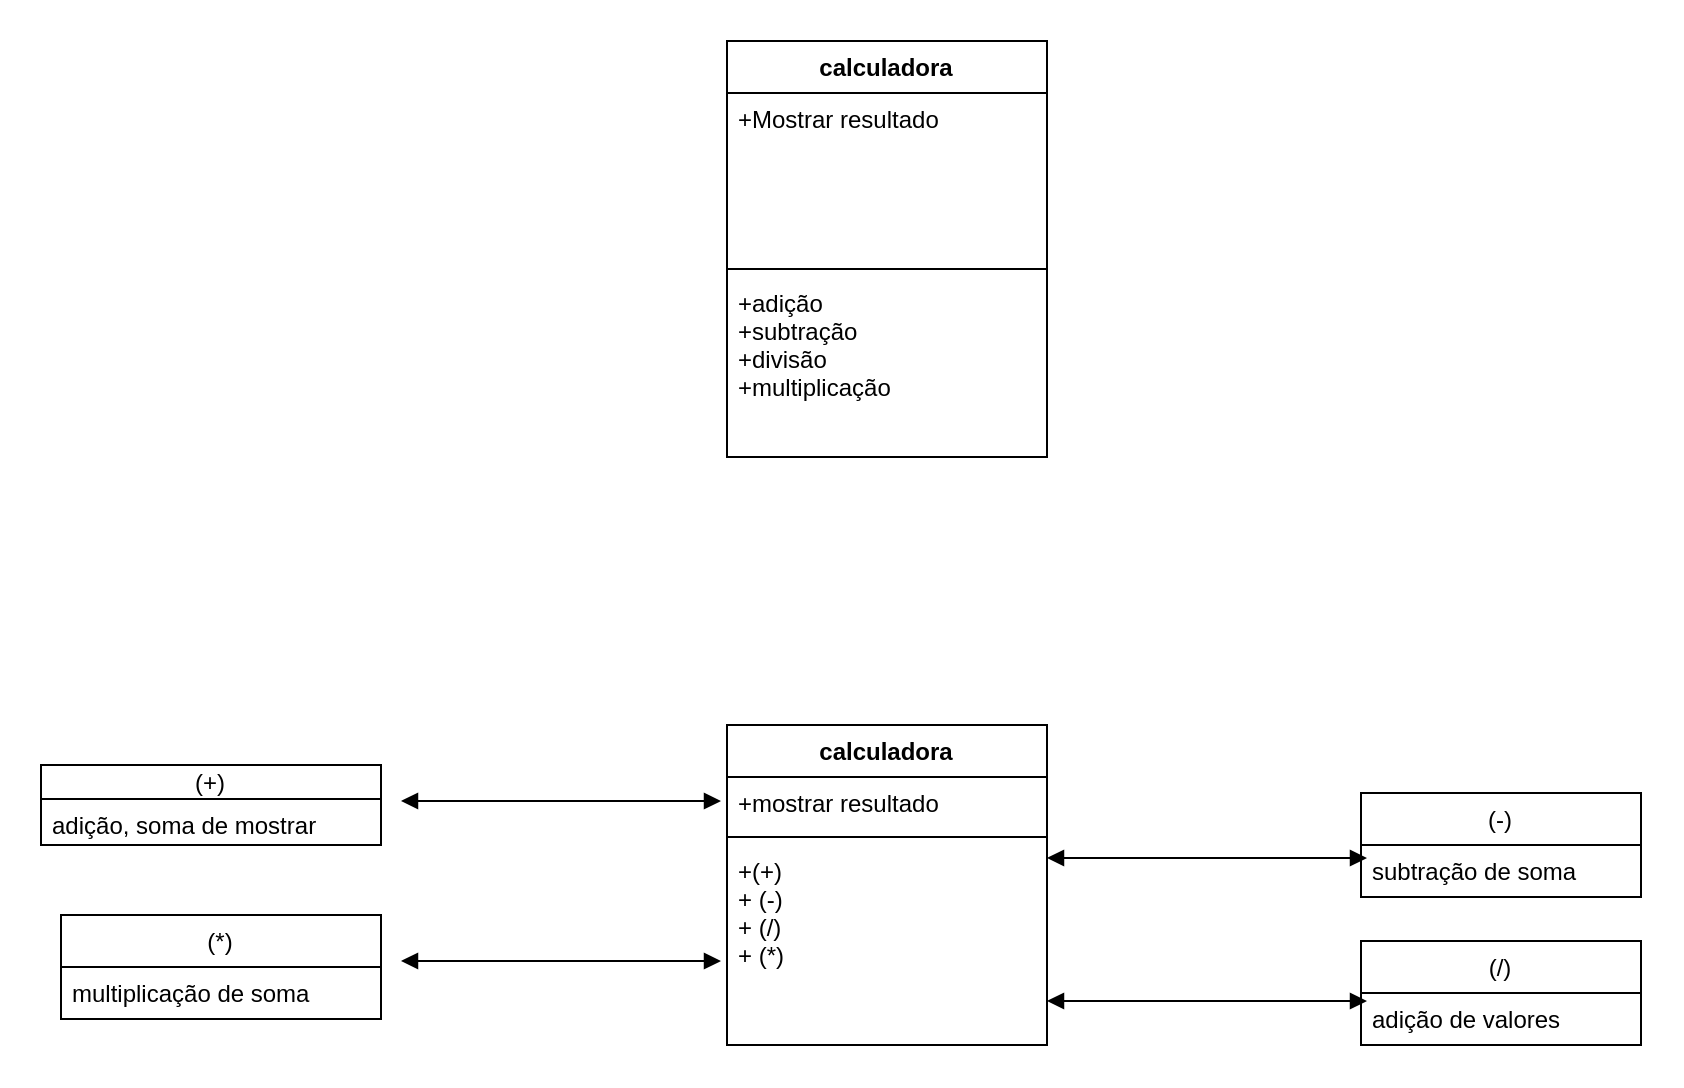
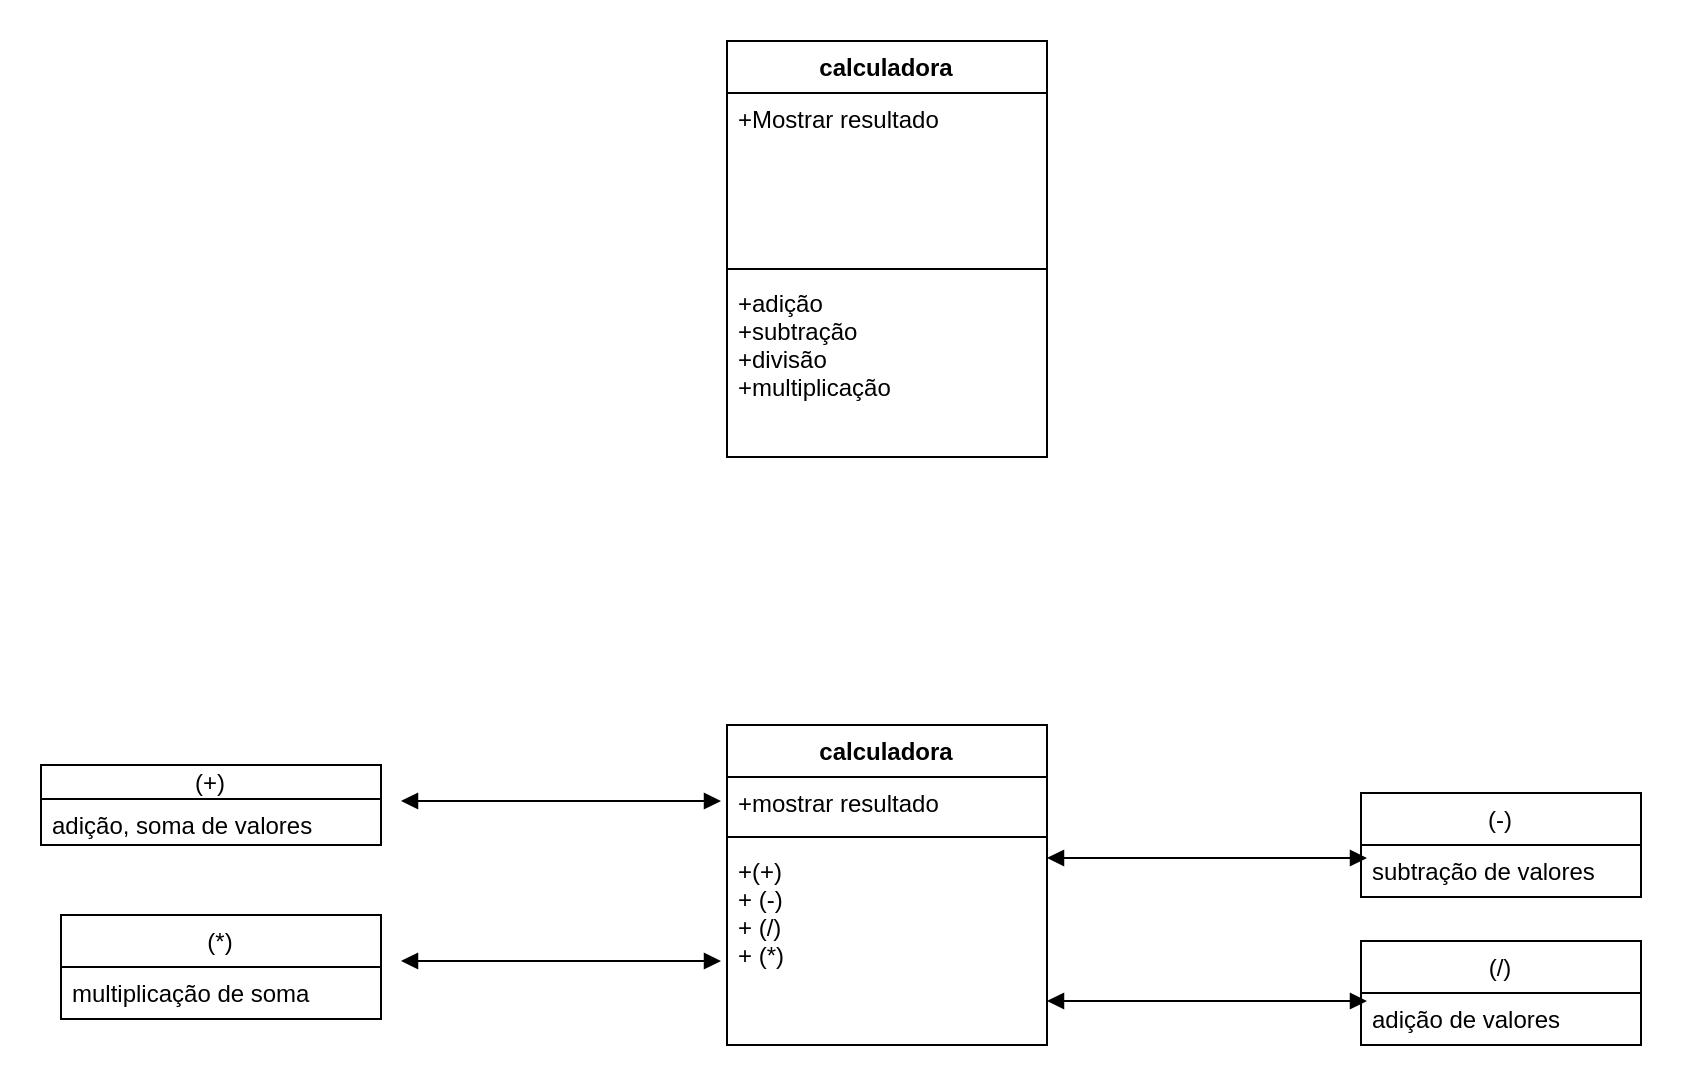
(191, 826) -> (188, 826)
(1480, 872) -> (1497, 872)
